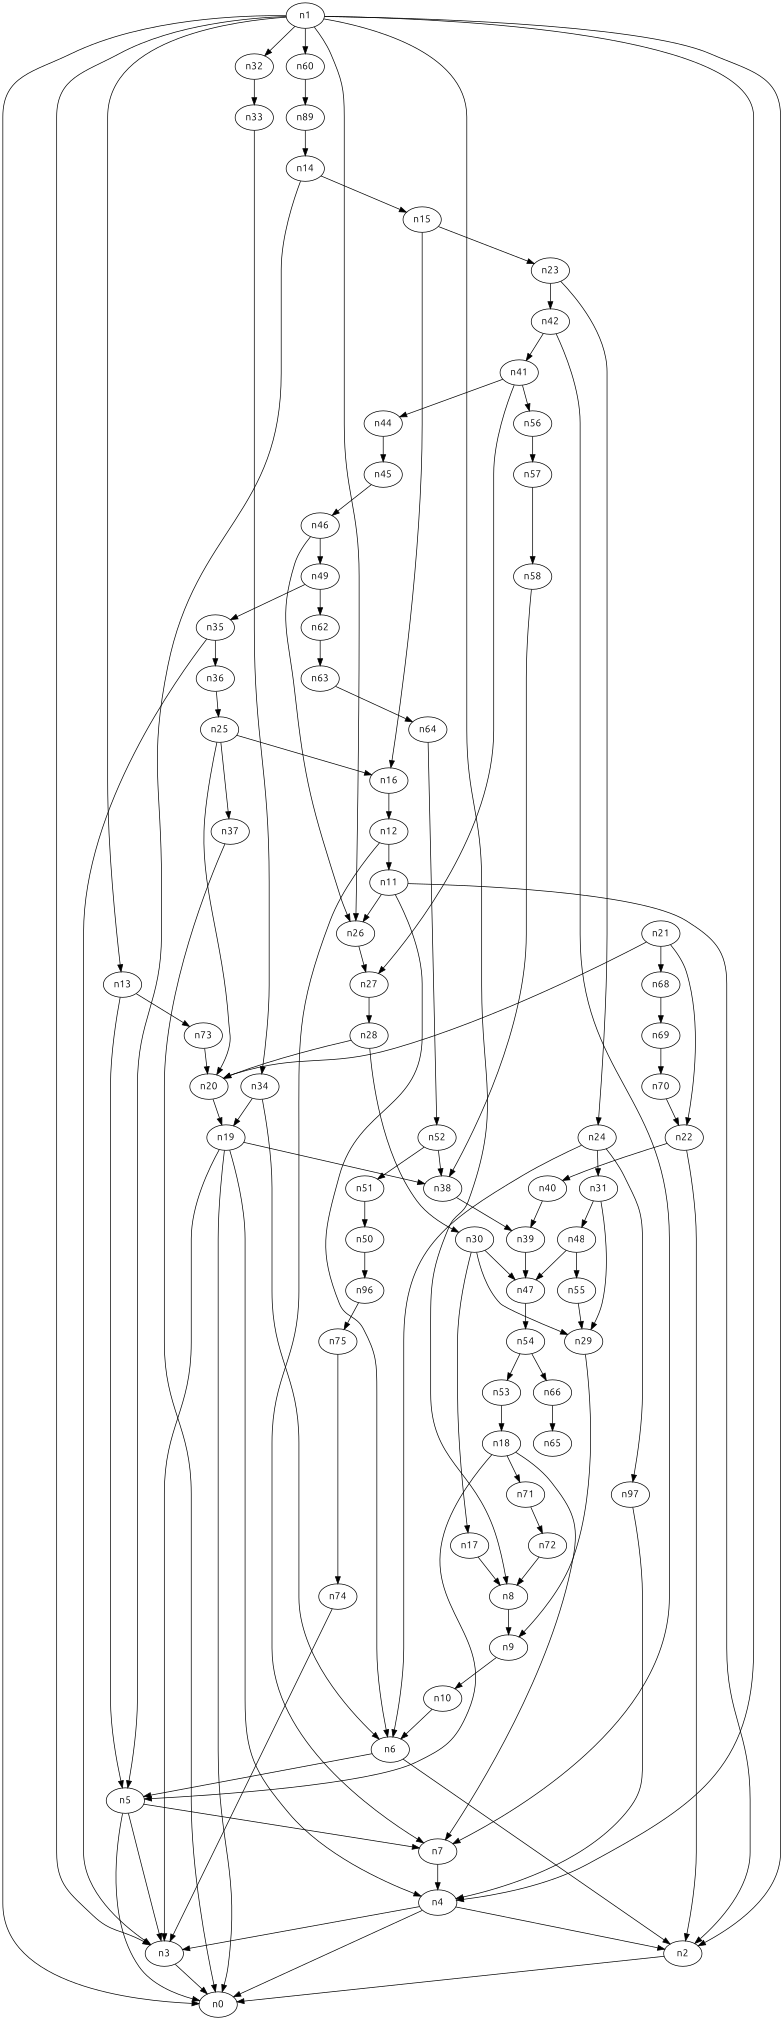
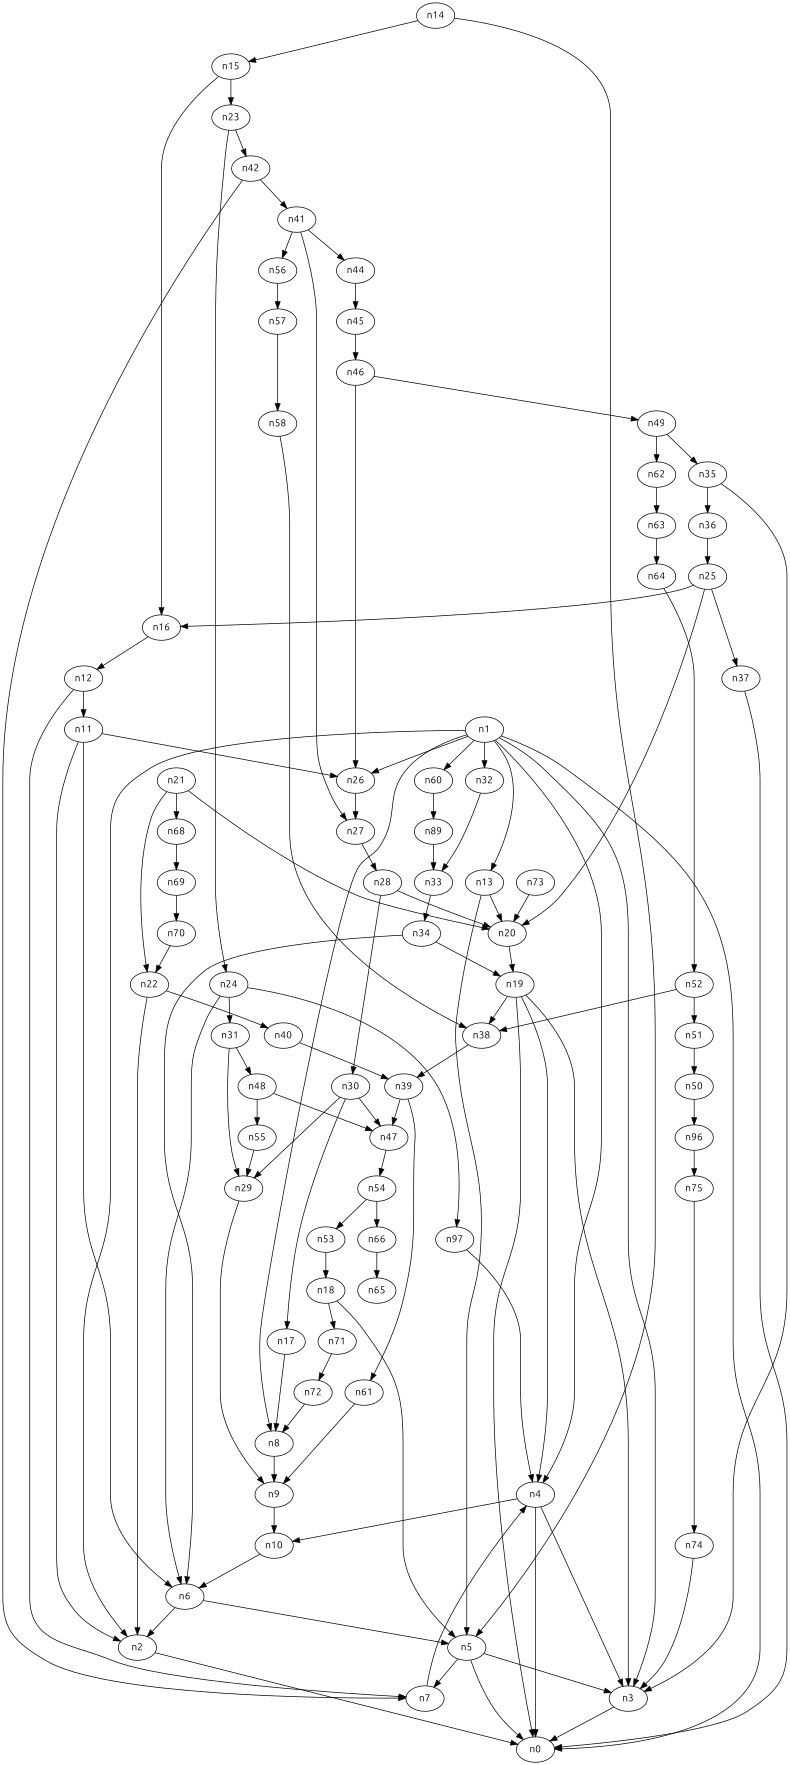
(305, 140) -> (434, 854)
(160, 1008) -> (494, 905)
none -> (364, 1393)
(549, 1642) -> none
(557, 1927) -> (409, 1519)
